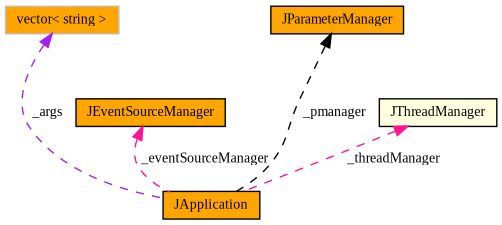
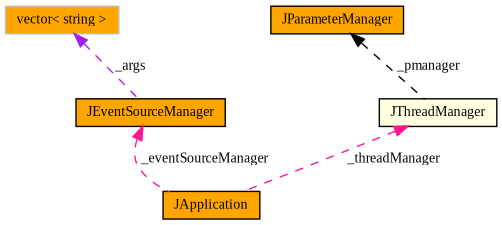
(290, 126) -> (393, 71)
(52, 151) -> (111, 71)
